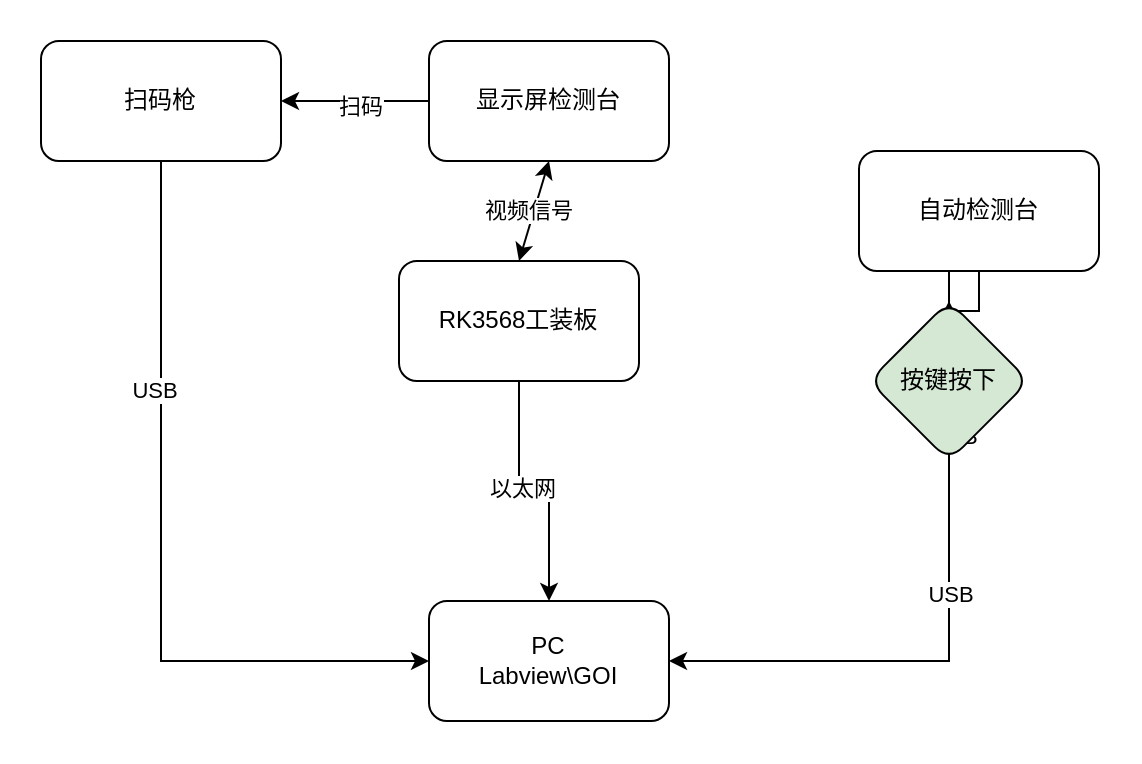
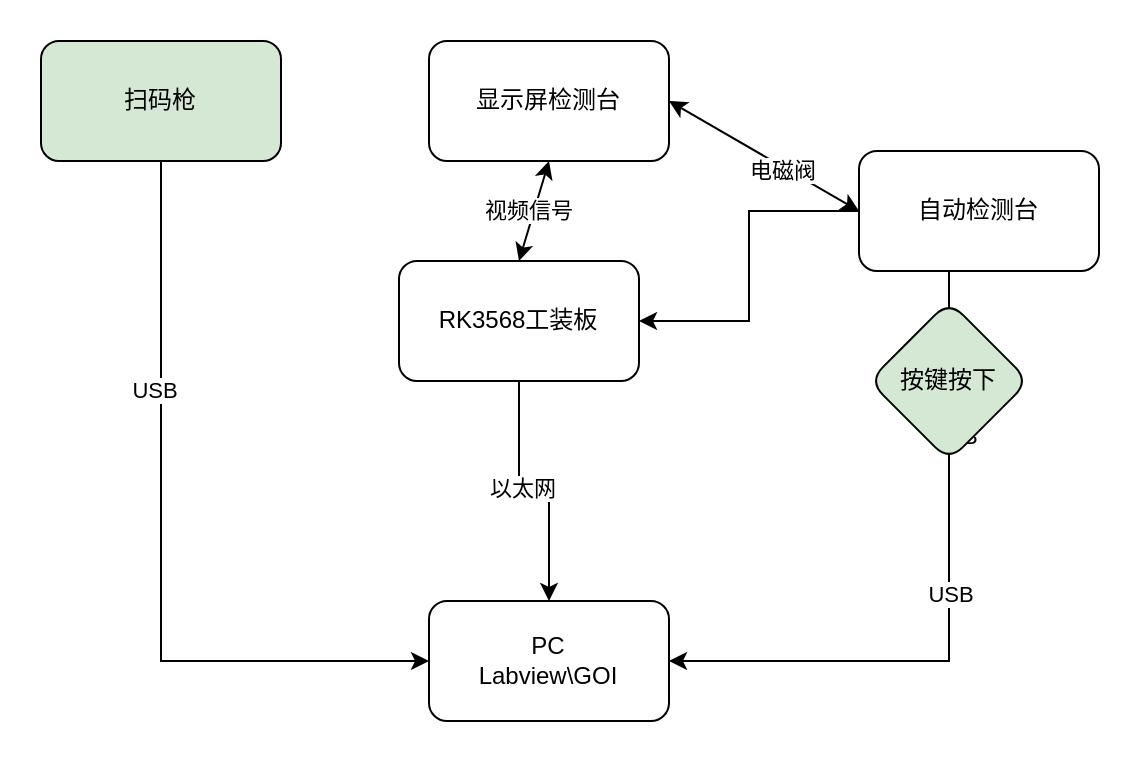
(161, 101) -> (161, 101)
(362, 101) -> none
none -> (764, 156)
(979, 302) -> (749, 259)
